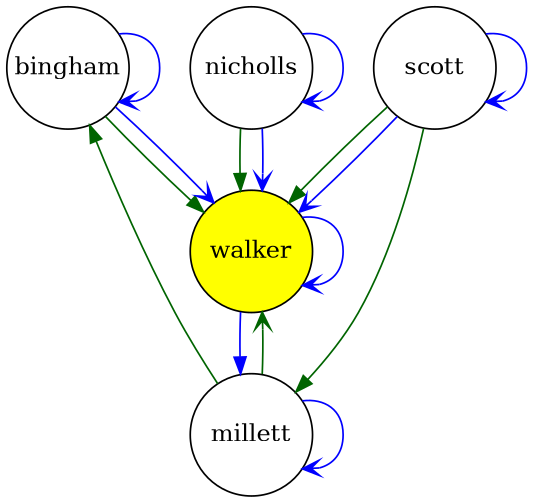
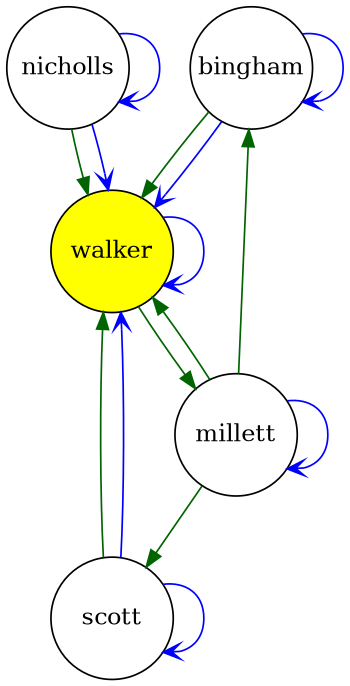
(383, 262) -> (179, 520)
(240, 334) -> (161, 341)
(263, 352) -> (187, 345)
